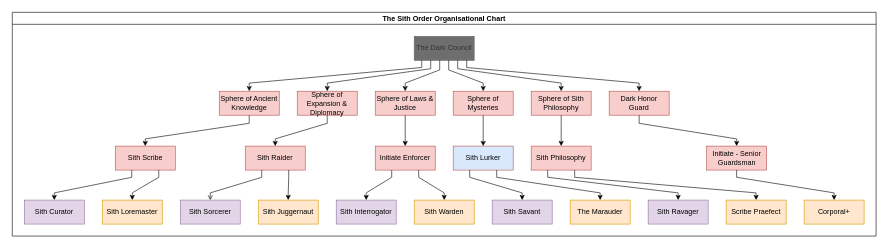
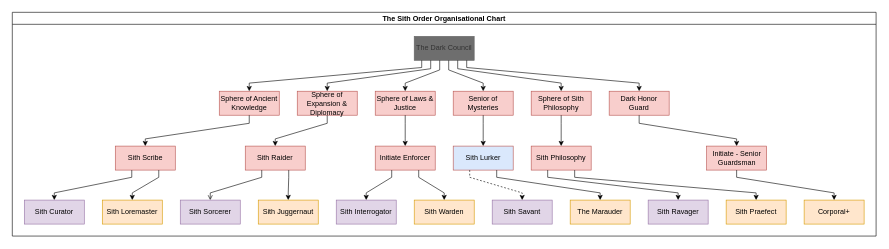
(483, 104) -> (483, 104)
(494, 185) -> (494, 185)
(756, 212) -> (756, 212)
